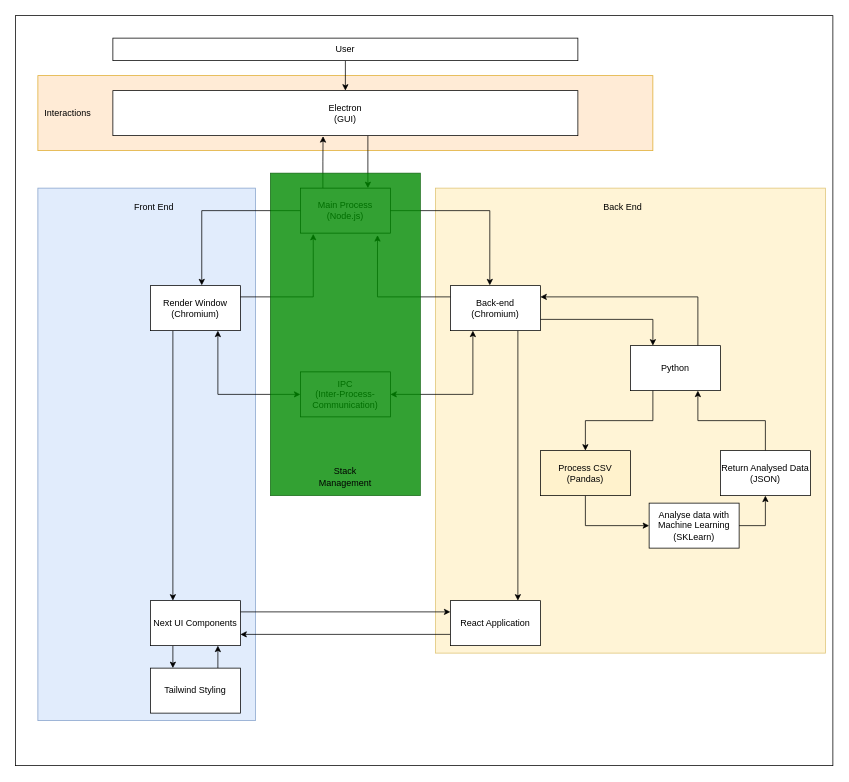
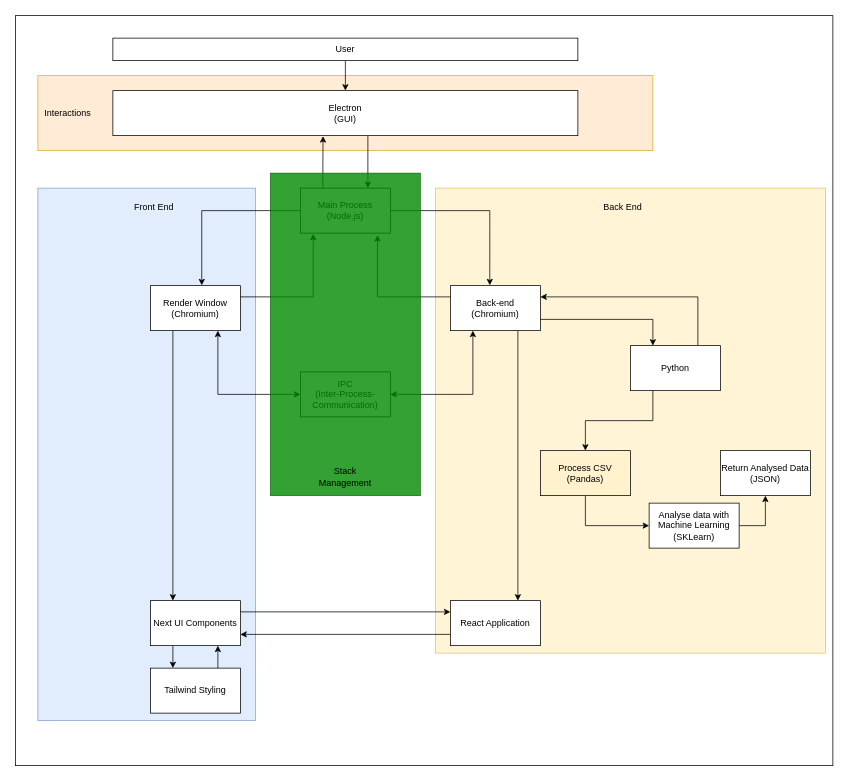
(746, 420) -> none
